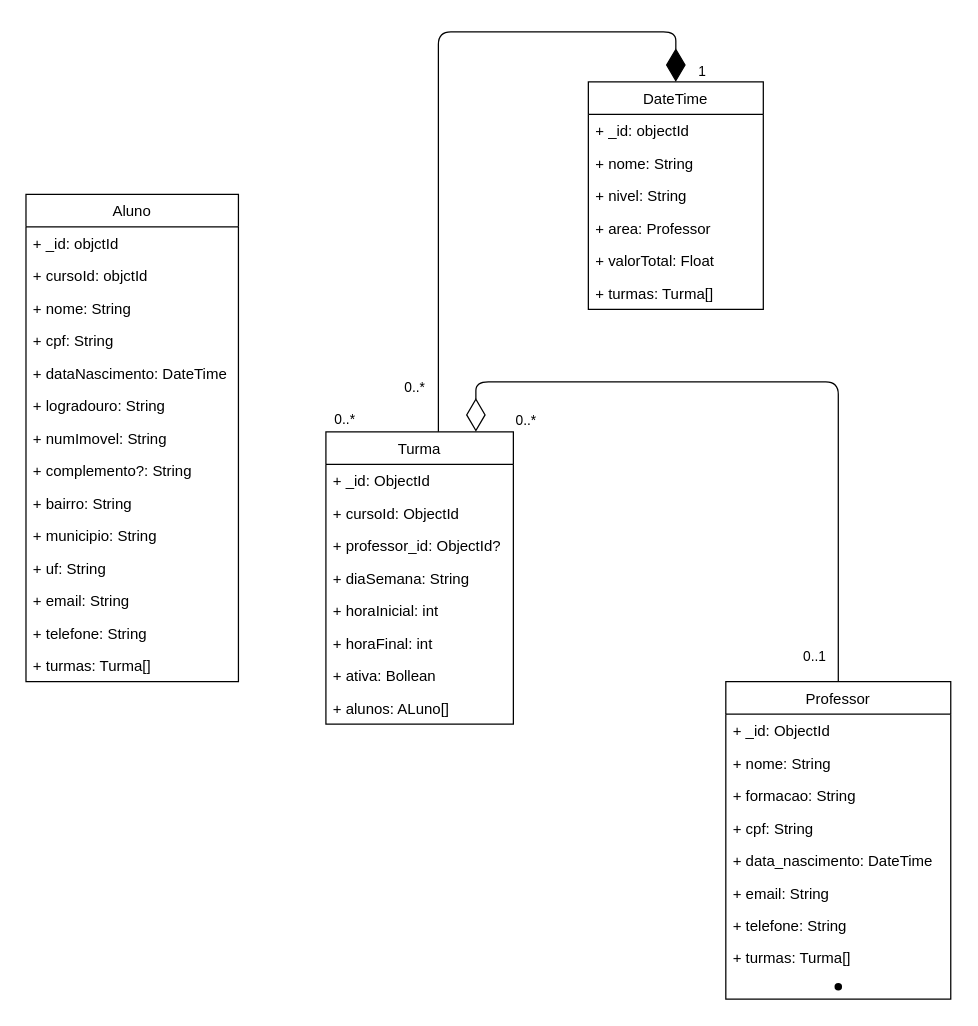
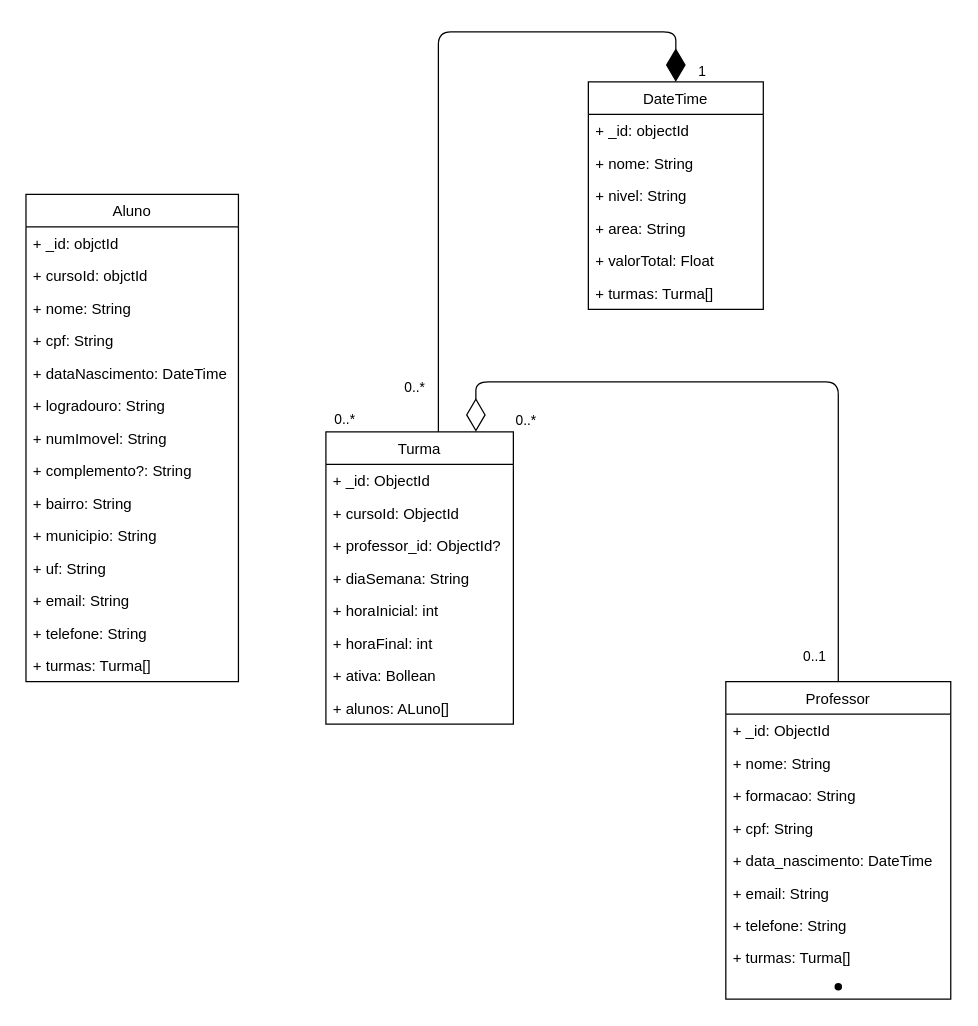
(661, 229) -> (646, 229)
